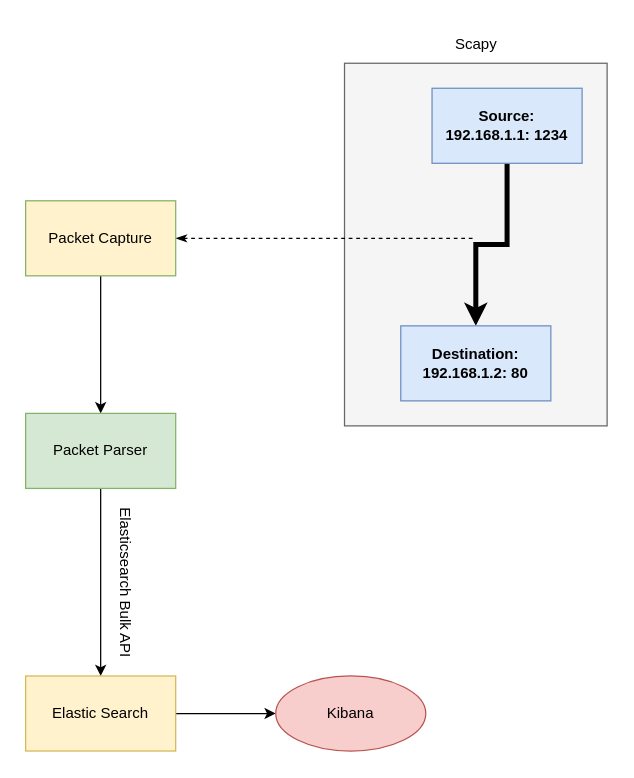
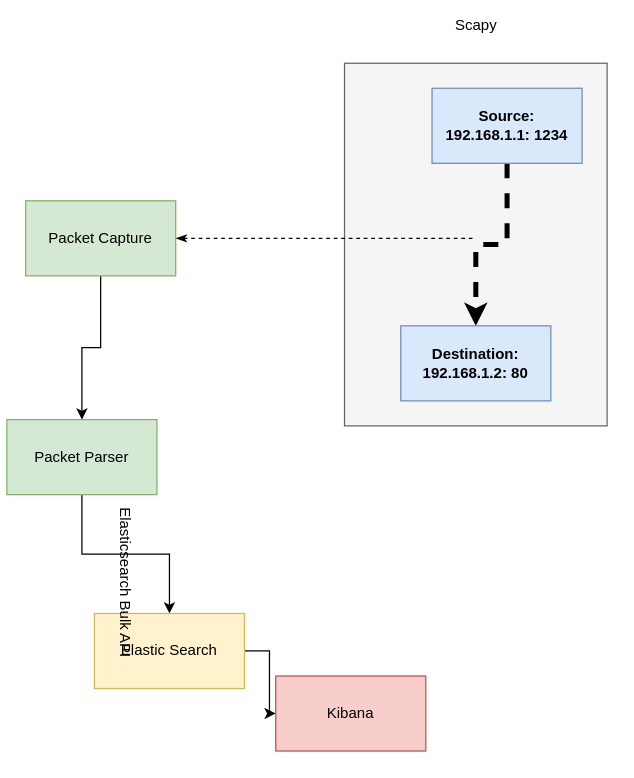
(476, 44) -> (476, 26)
(101, 238) -> (101, 238)
(506, 244) -> (506, 244)
(101, 451) -> (82, 457)
(101, 713) -> (169, 651)
(351, 713) -> (351, 713)
